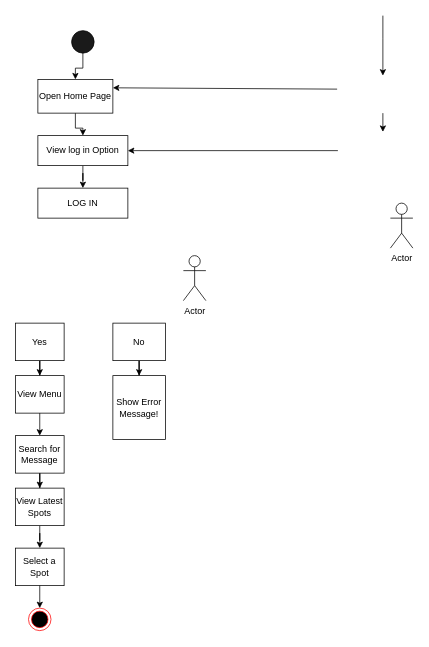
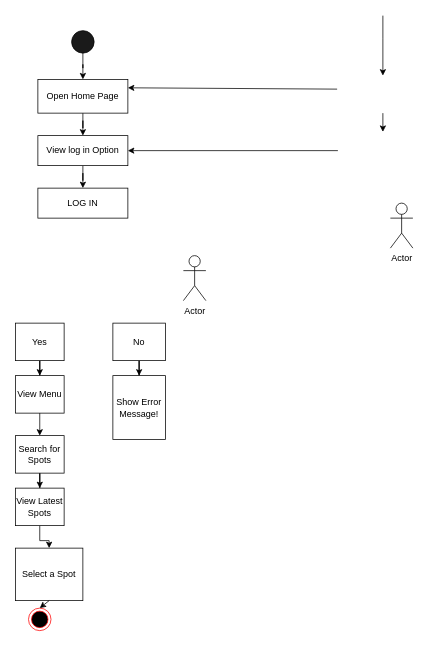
(75, 96) -> (83, 96)
(40, 454) -> (40, 454)
(40, 567) -> (49, 574)
